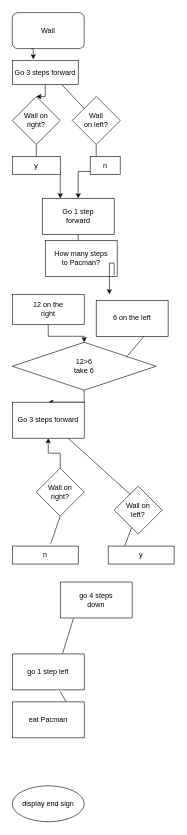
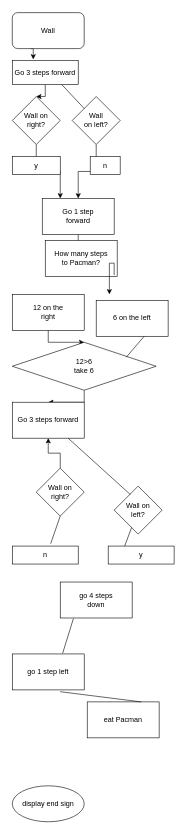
(48, 309) -> (48, 312)
(48, 720) -> (123, 720)
